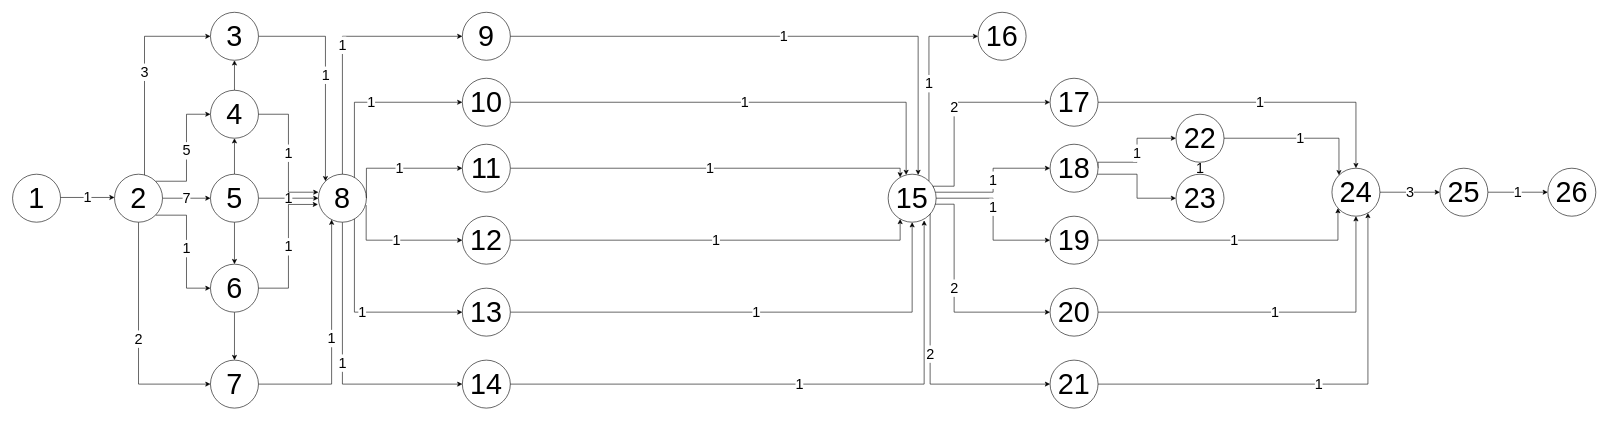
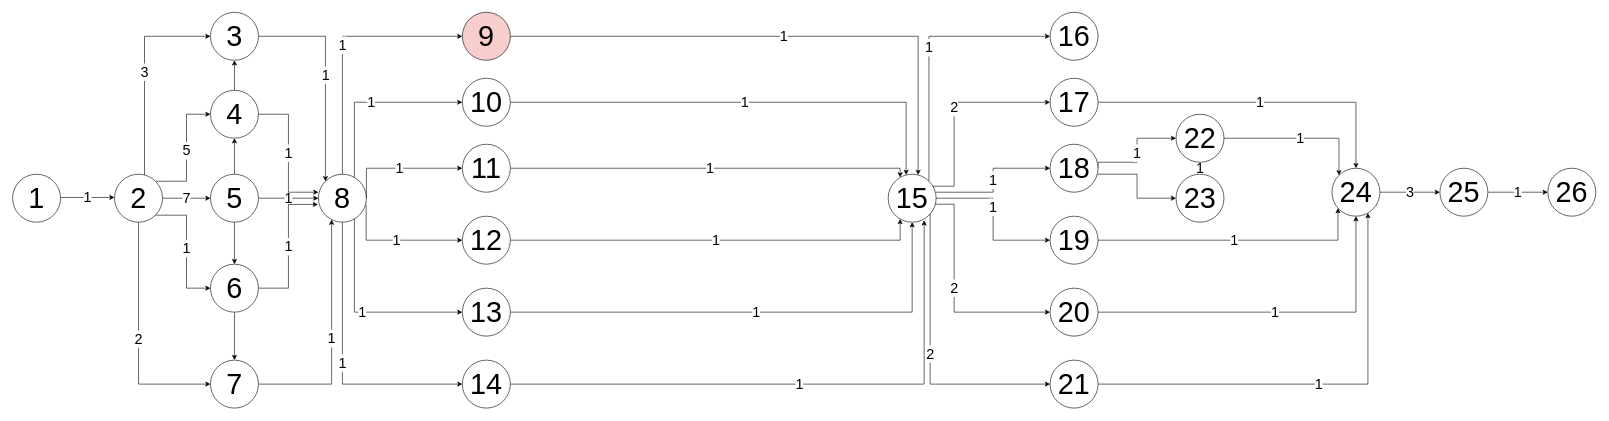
(486, 36) -> (486, 36)
(1002, 36) -> (1074, 36)
